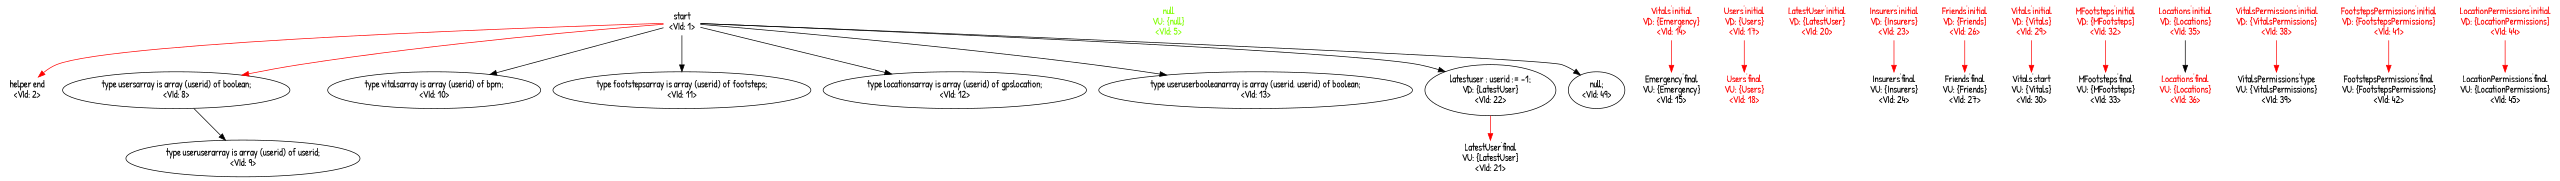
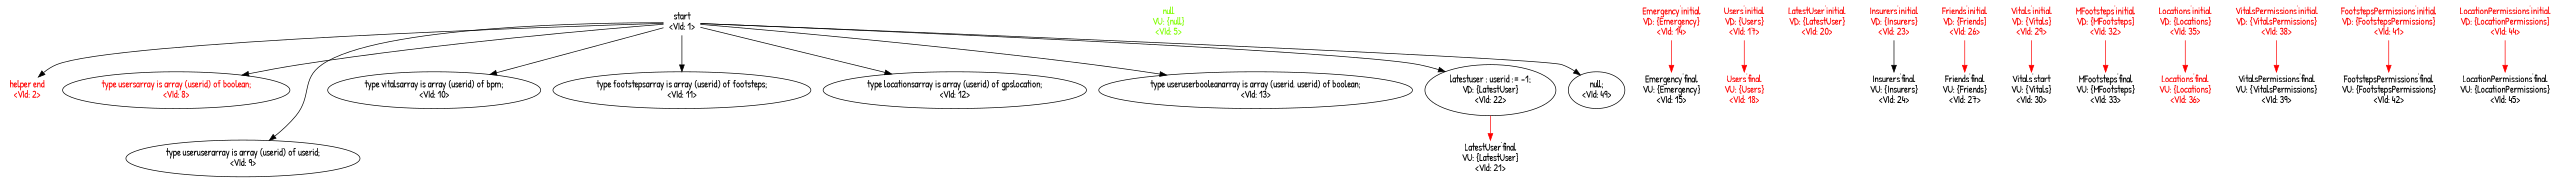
(1671, 22) -> (1671, 22)
(352, 36) -> (352, 36)
(456, 44) -> (456, 44)
(1894, 53) -> (1894, 53)
(2185, 53) -> (2185, 53)
(27, 90) -> (27, 90)
(176, 90) -> (176, 90)
(2276, 90) -> (2276, 90)
(207, 122) -> (414, 38)
